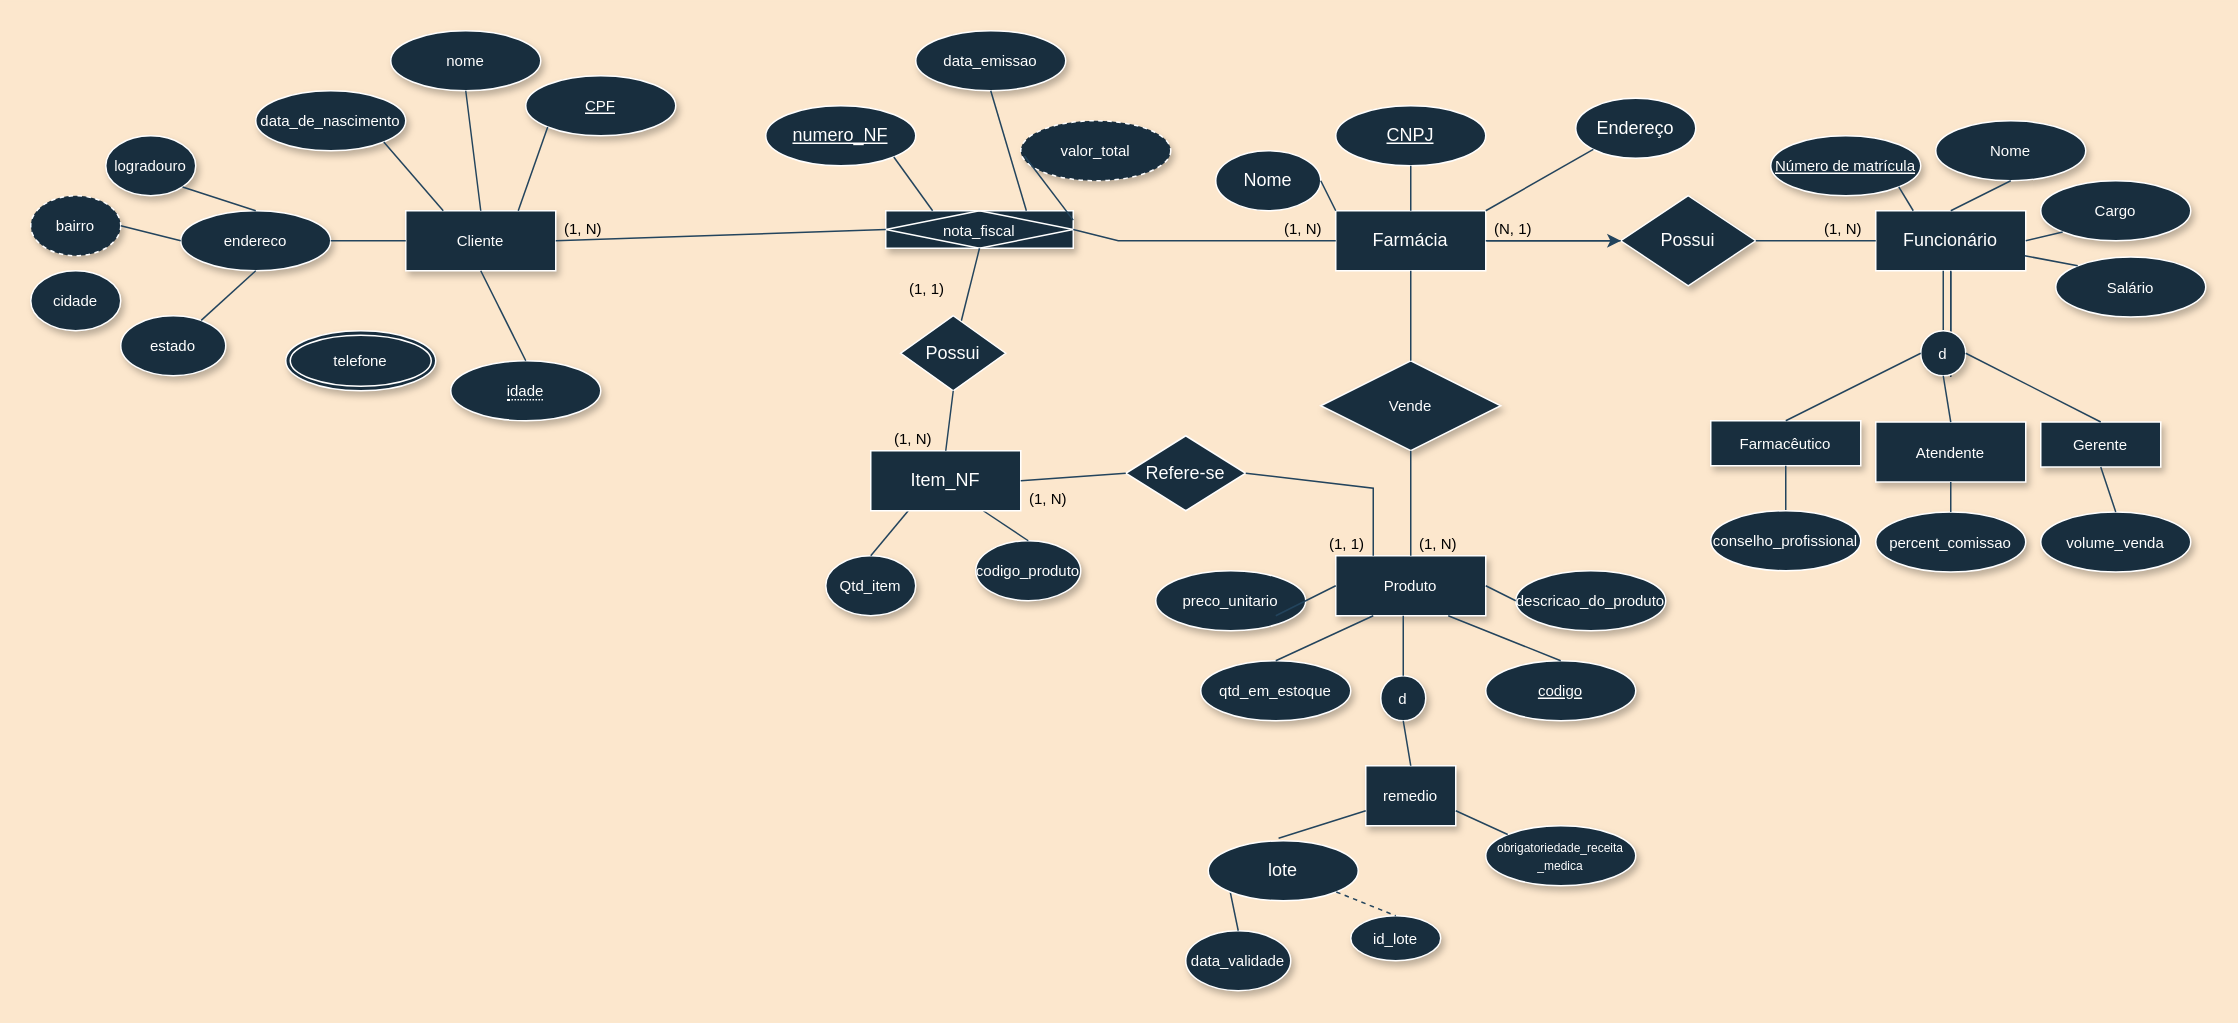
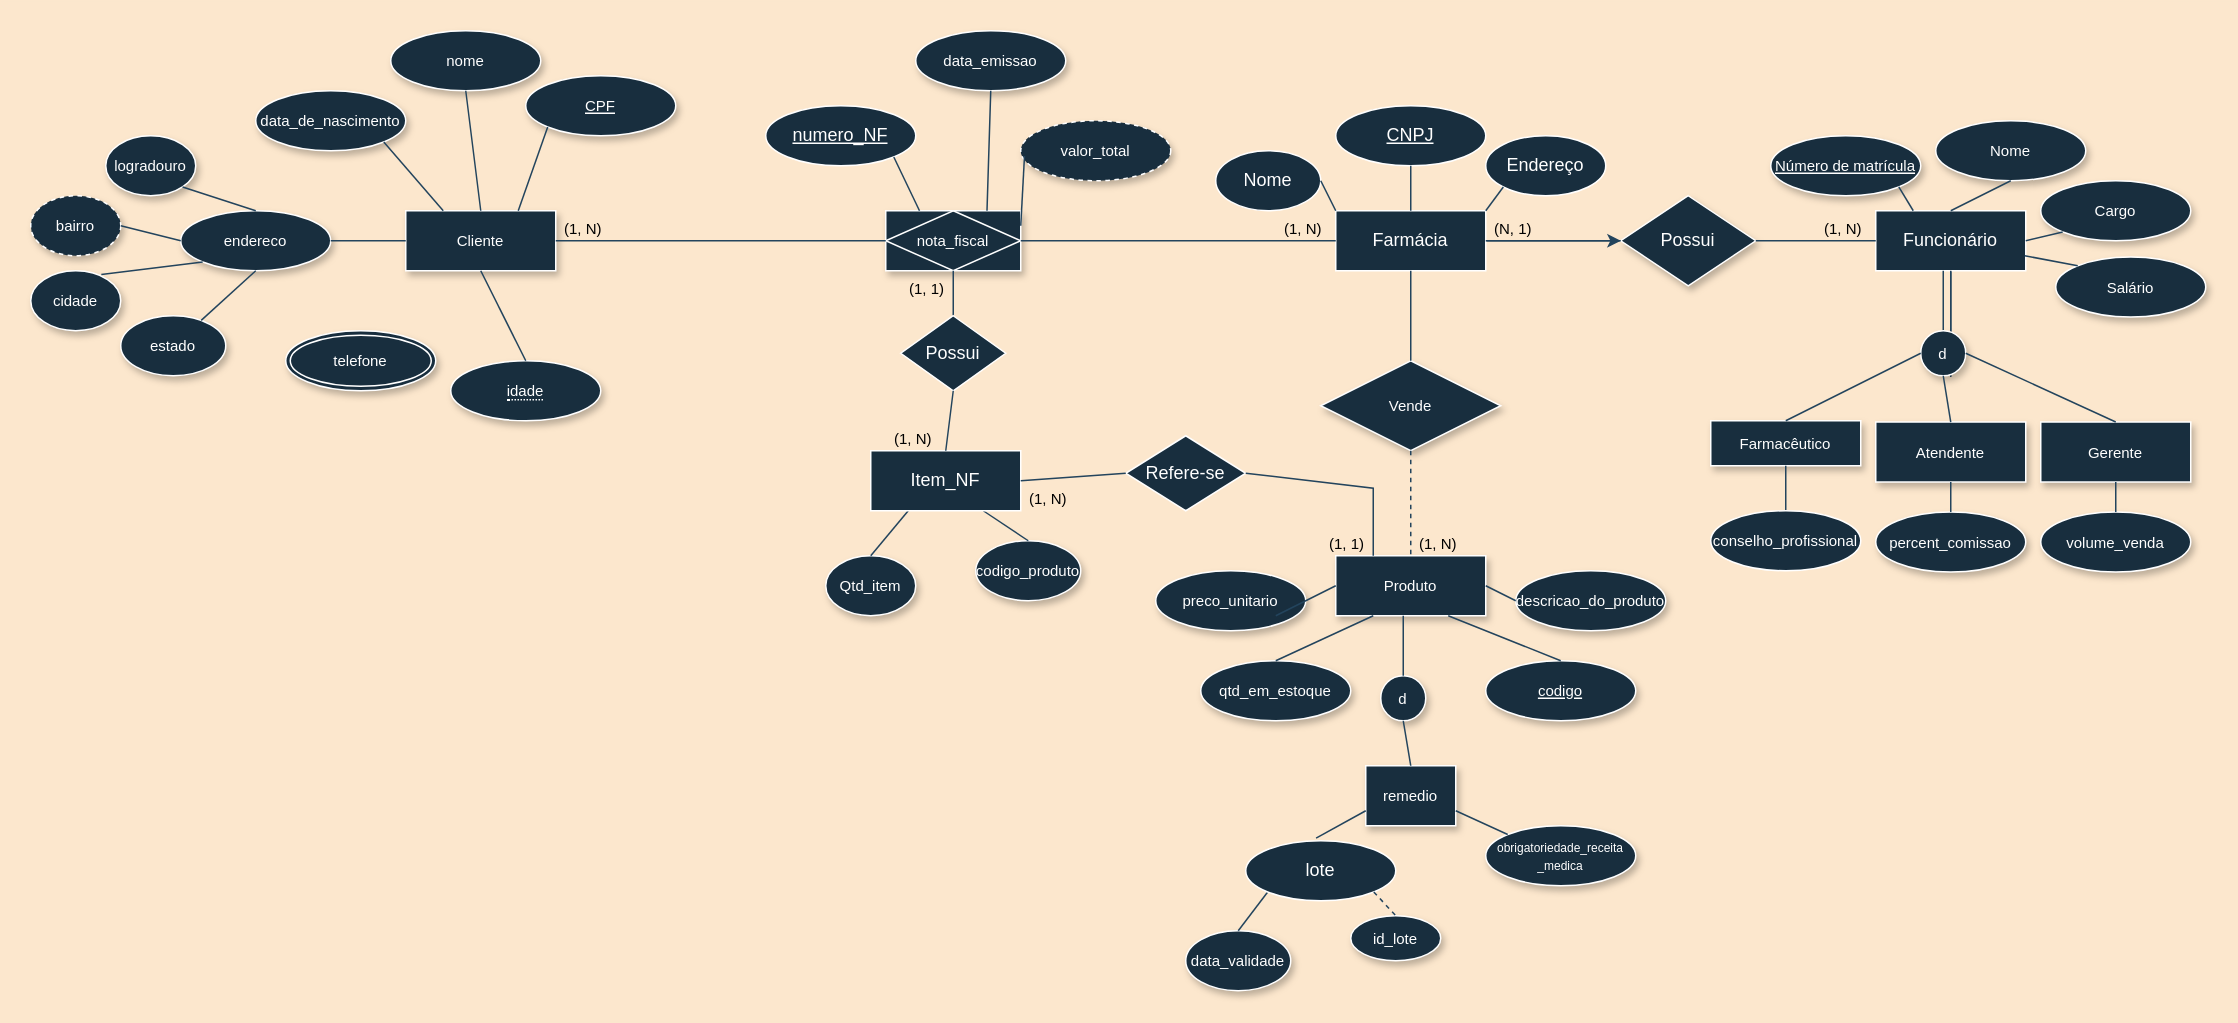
(1636, 128) -> (1546, 166)
(980, 230) -> (953, 241)
none -> (152, 268)
(2101, 445) -> (2116, 452)
(1411, 504) -> (1411, 504)
(1283, 871) -> (1321, 871)
